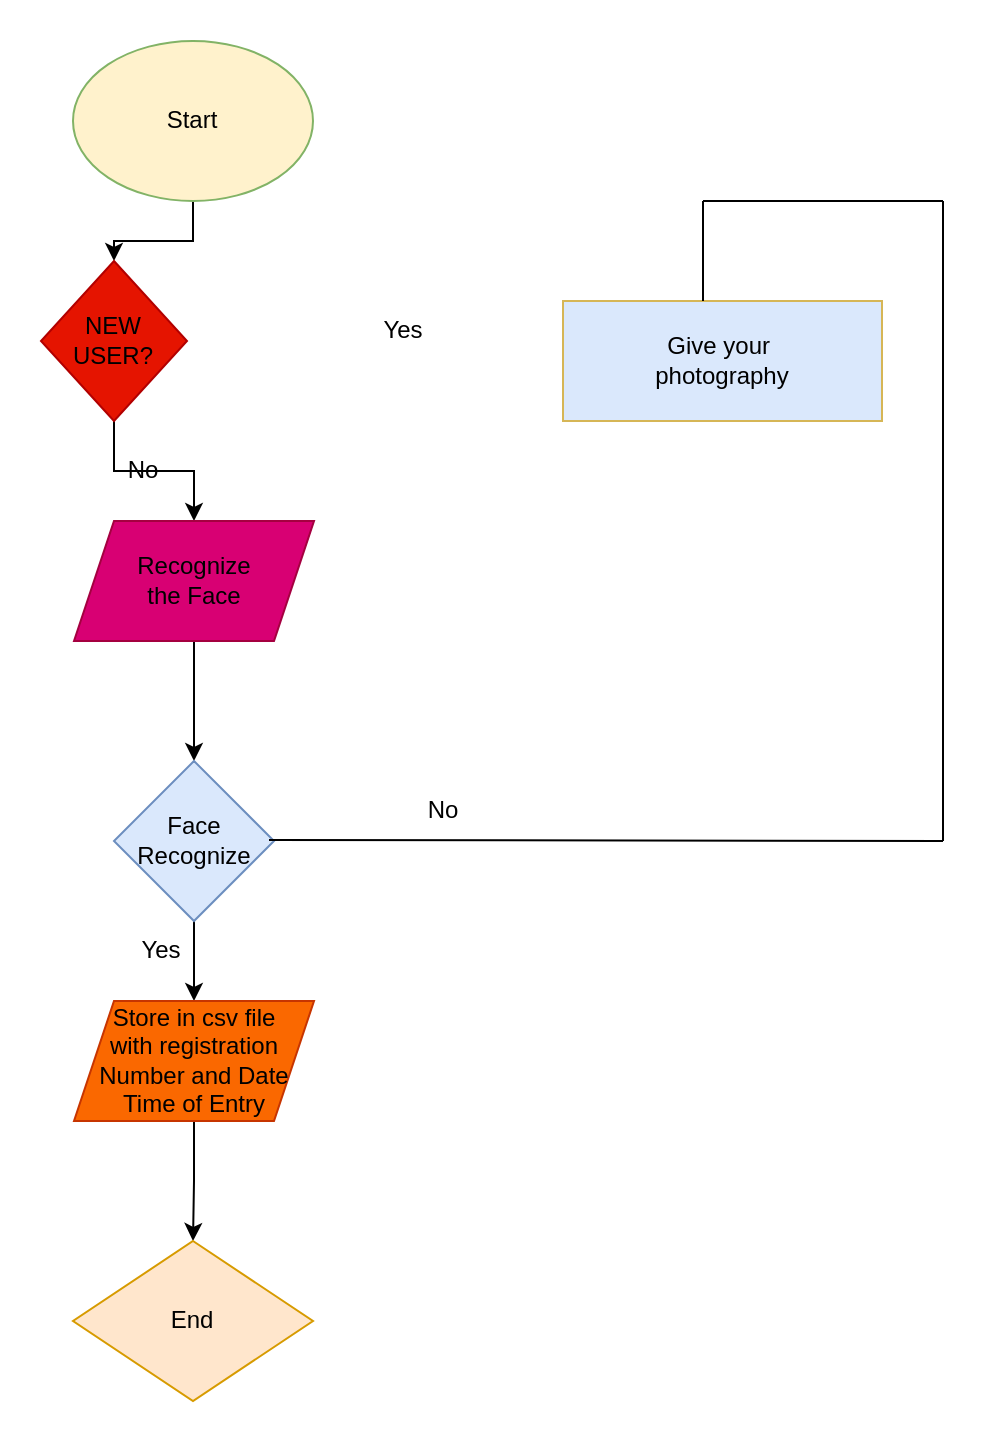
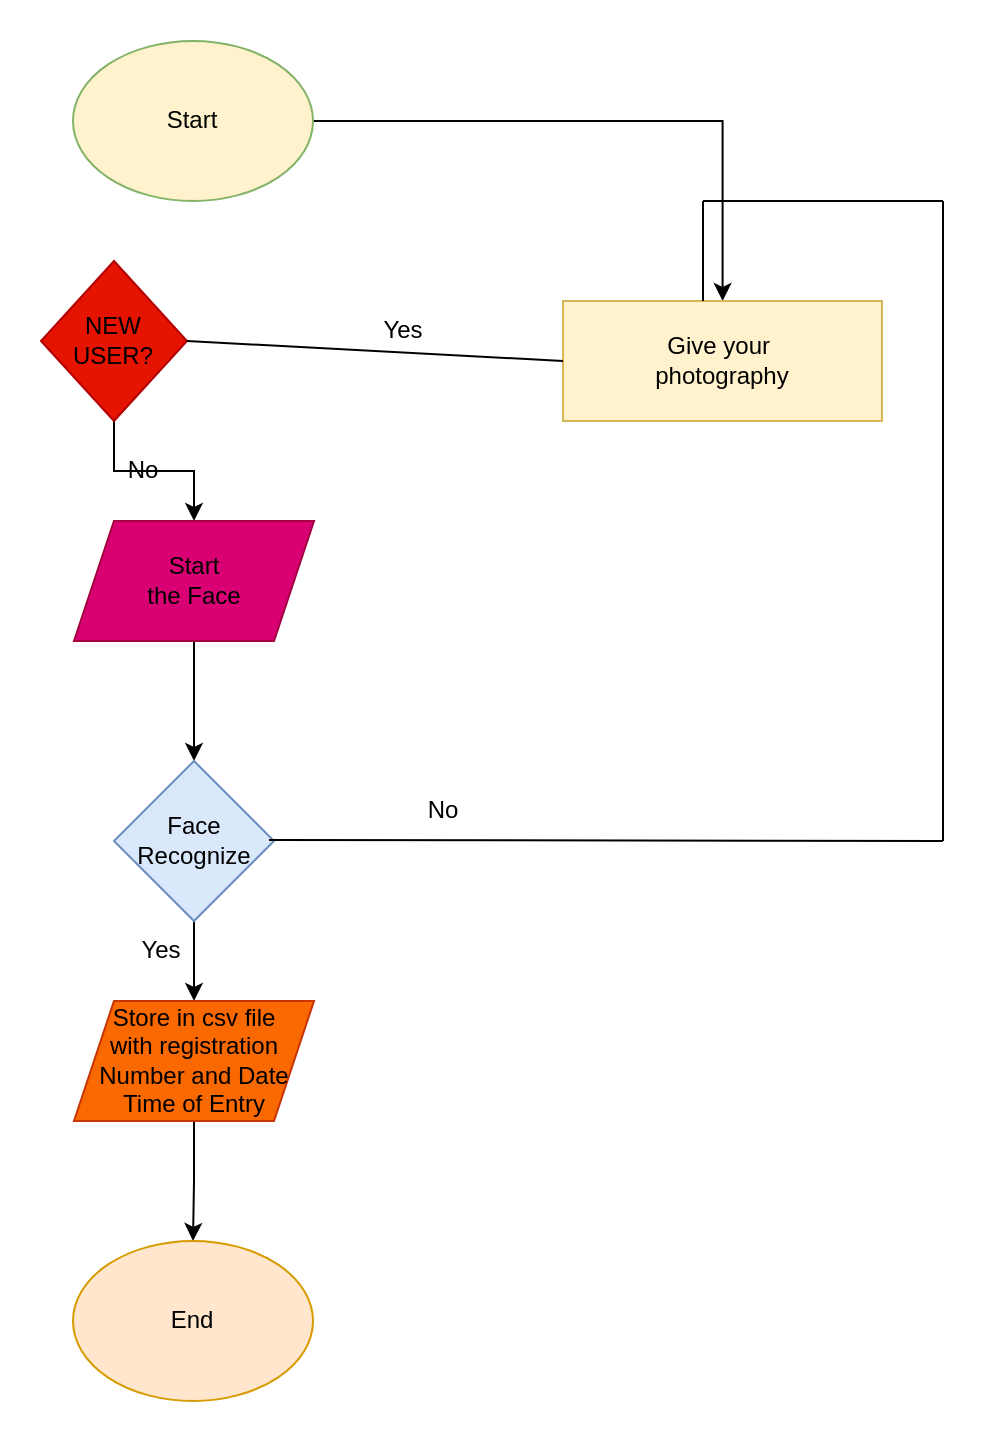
(170, 241) -> (601, 121)
none -> (375, 351)
(723, 361) -> (723, 361)
(195, 581) -> (195, 581)
(193, 1321) -> (193, 1321)
